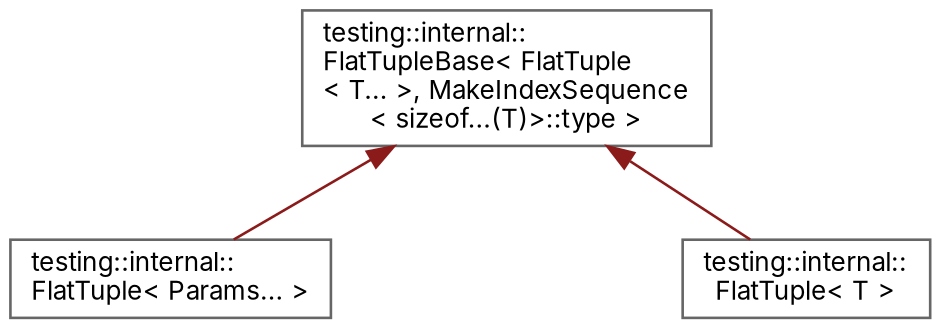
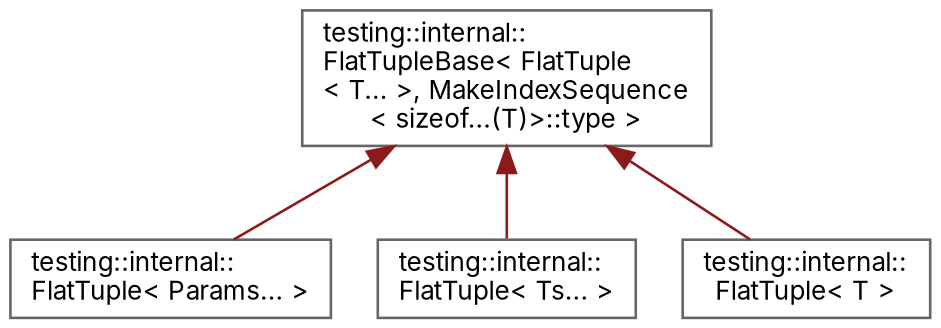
none -> (507, 279)
